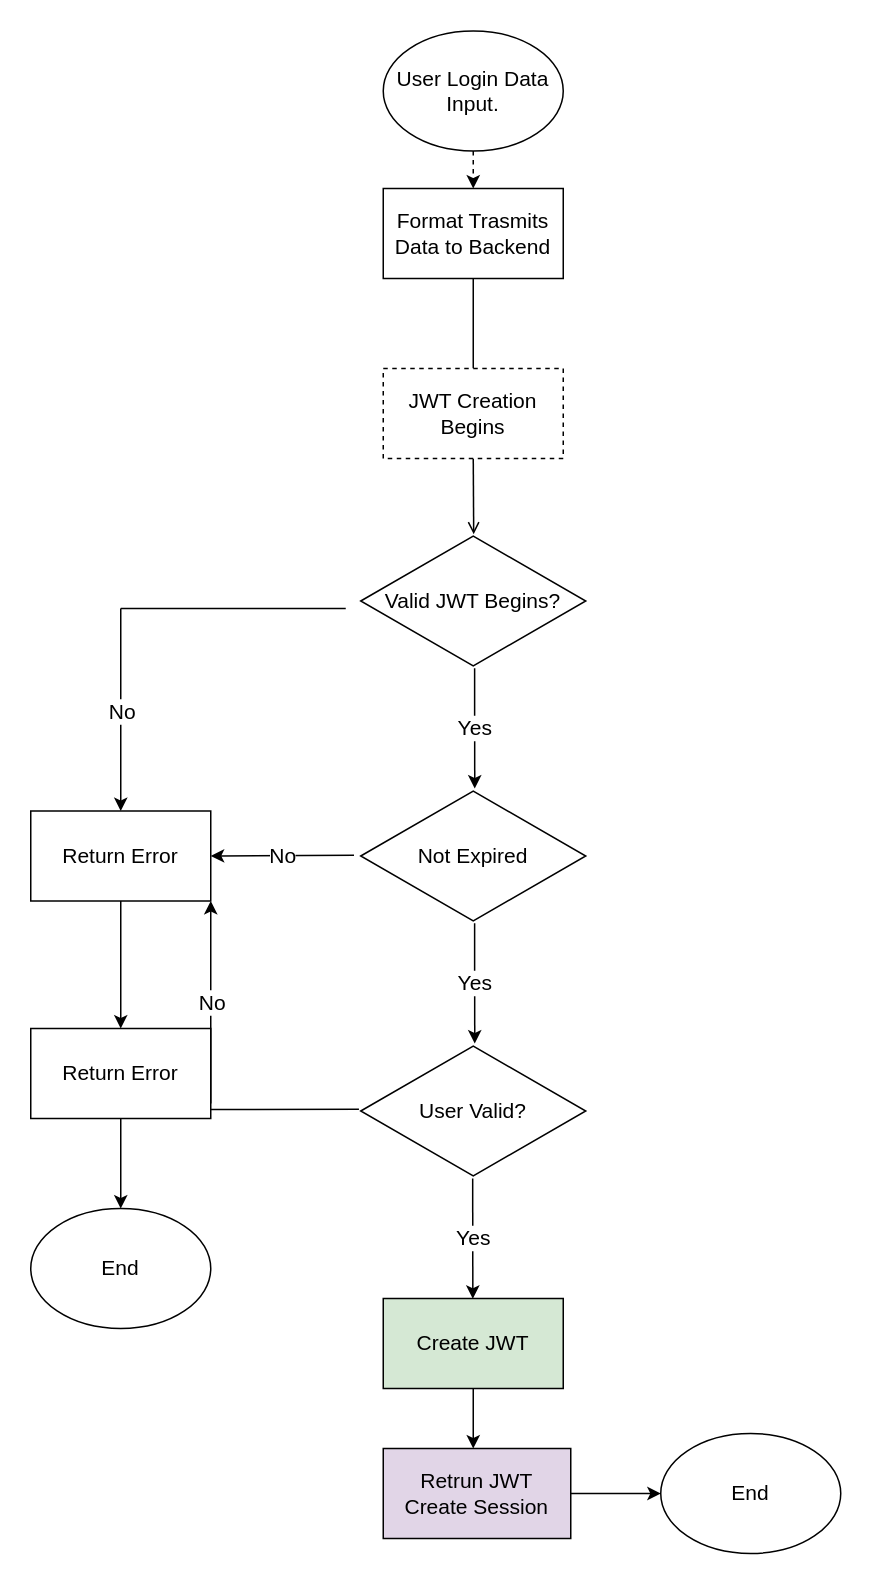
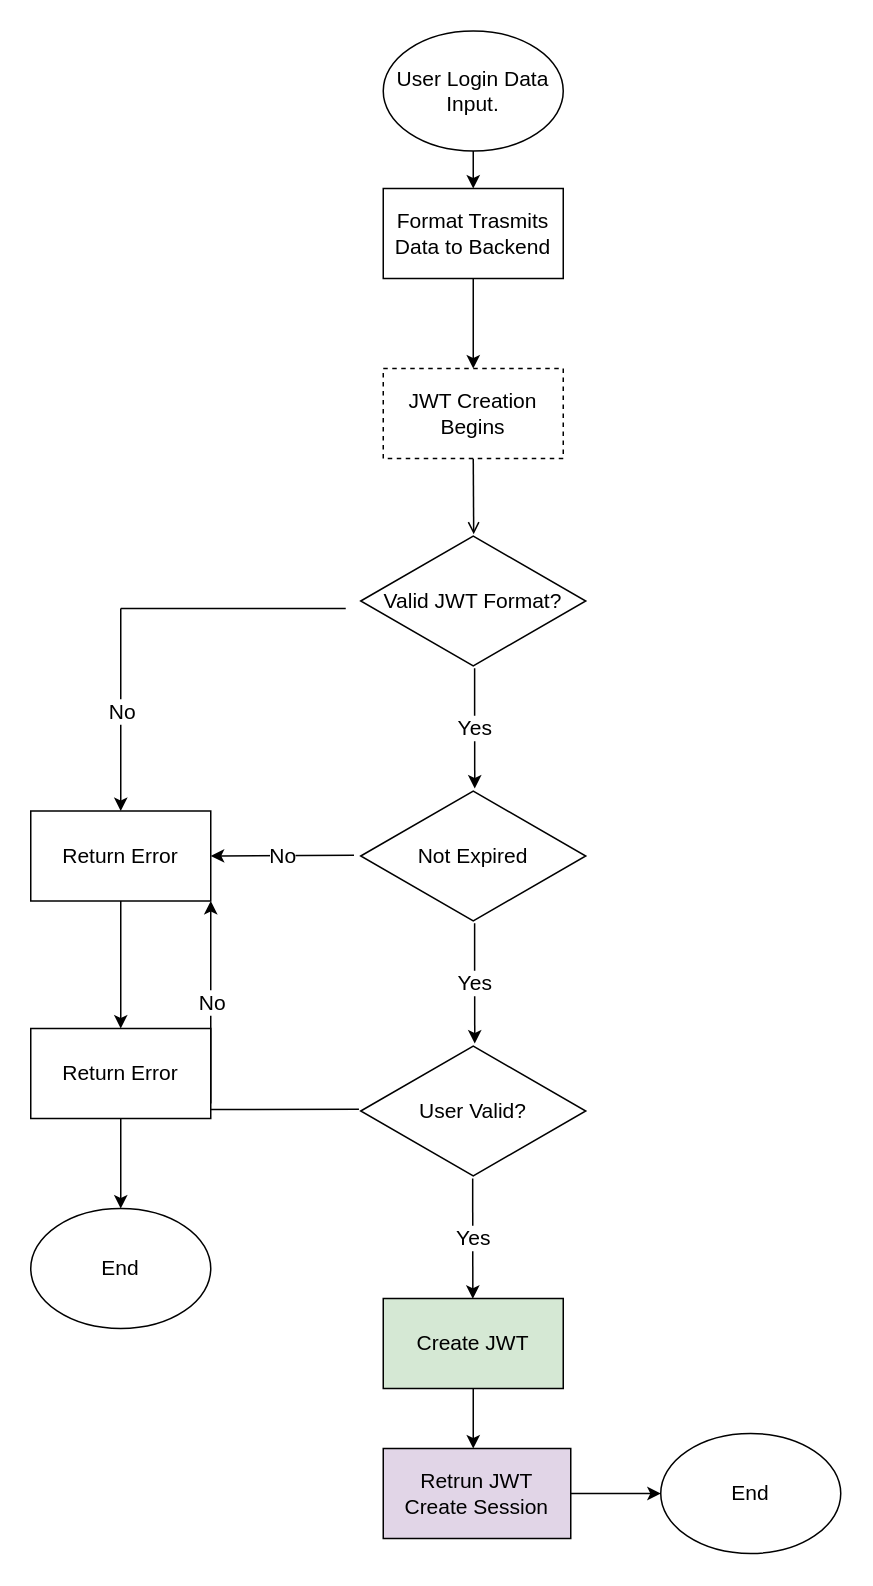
(473, 166) -> (473, 166)
(473, 361) -> (473, 357)
(473, 601) -> (473, 601)
